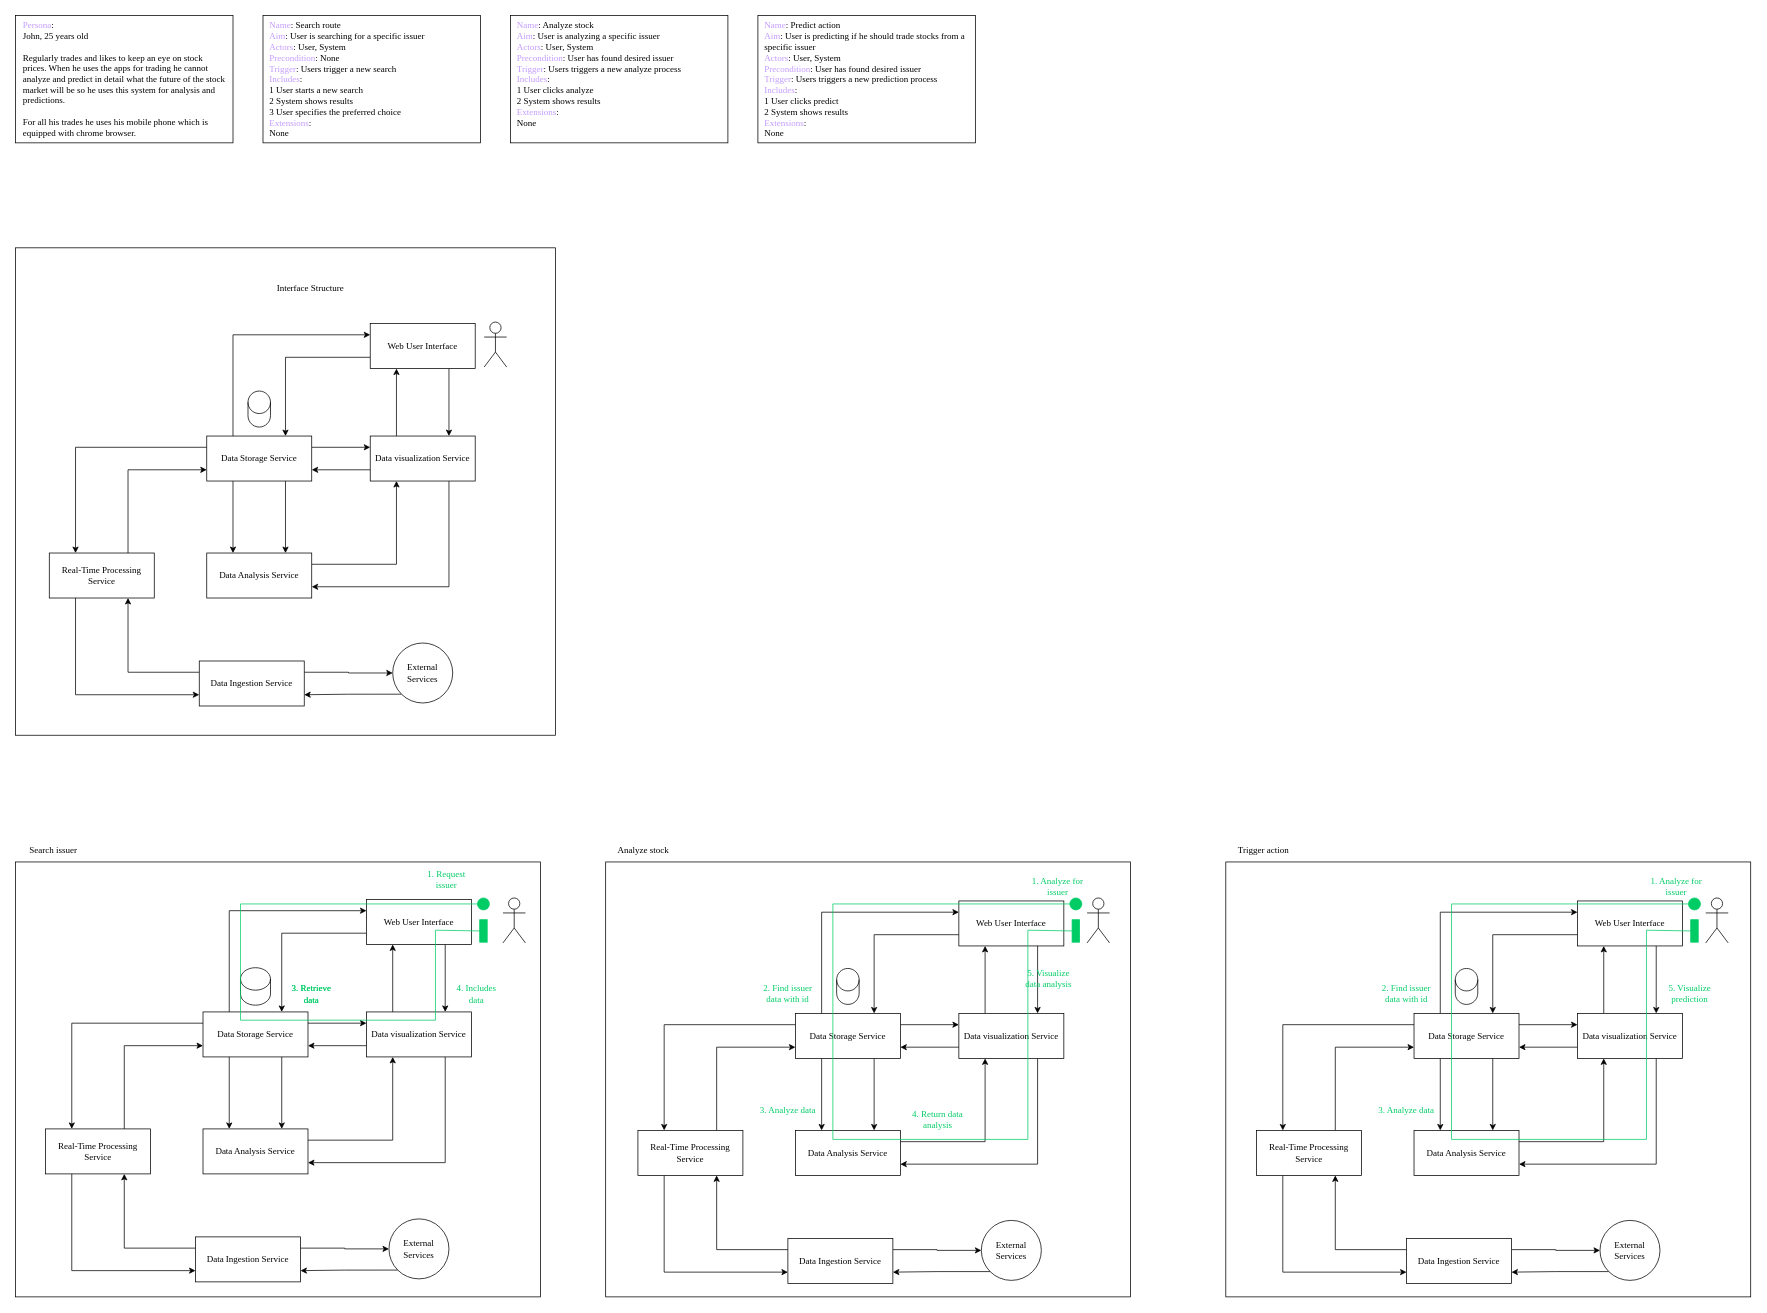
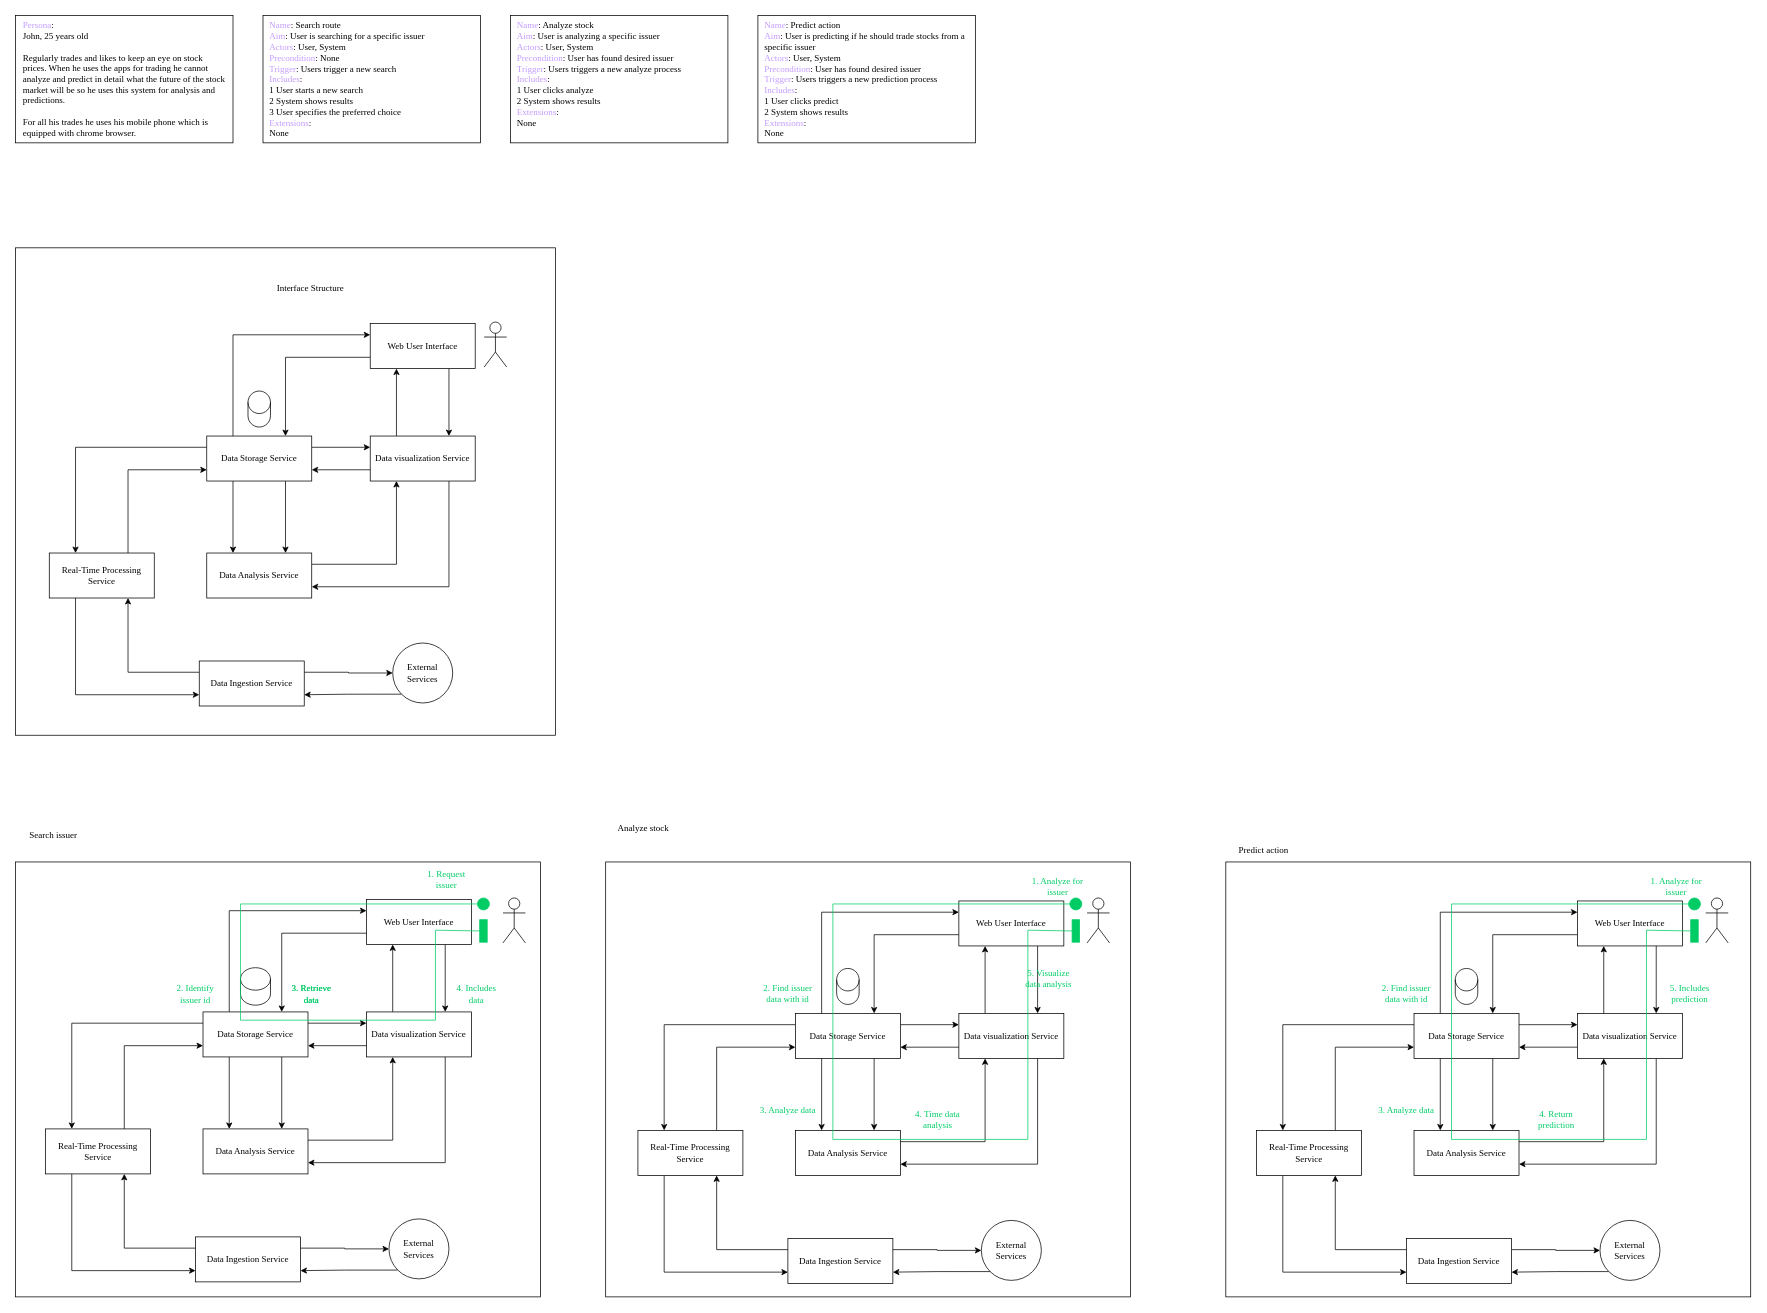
(53, 851) -> (53, 836)
(643, 851) -> (643, 828)
(1264, 851) -> (1264, 851)
(1690, 993) -> (1690, 993)
none -> (195, 994)
(938, 1119) -> (938, 1119)
none -> (1557, 1119)
